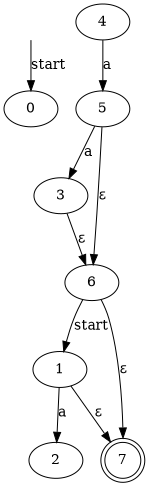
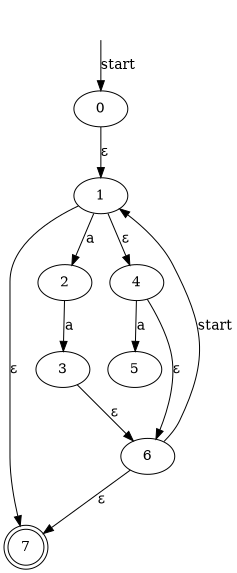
none -> (101, 147)
(84, 148) -> (64, 321)
(98, 191) -> (172, 363)
none -> (117, 235)
